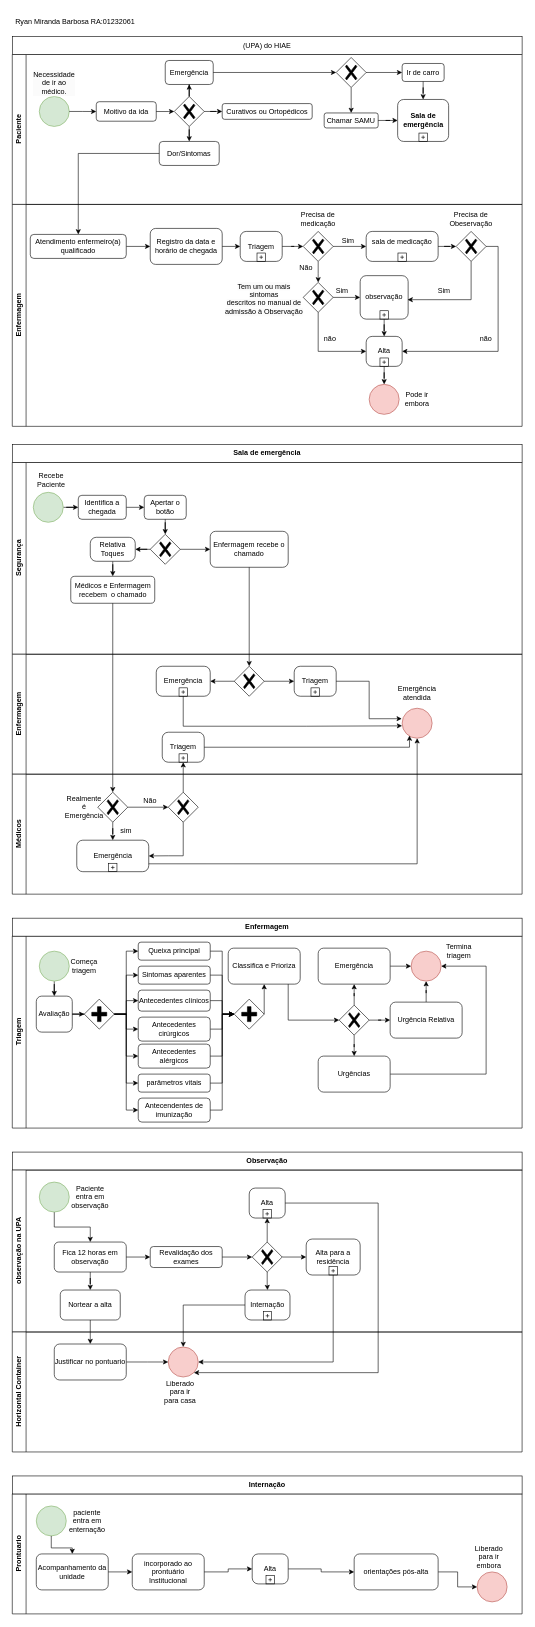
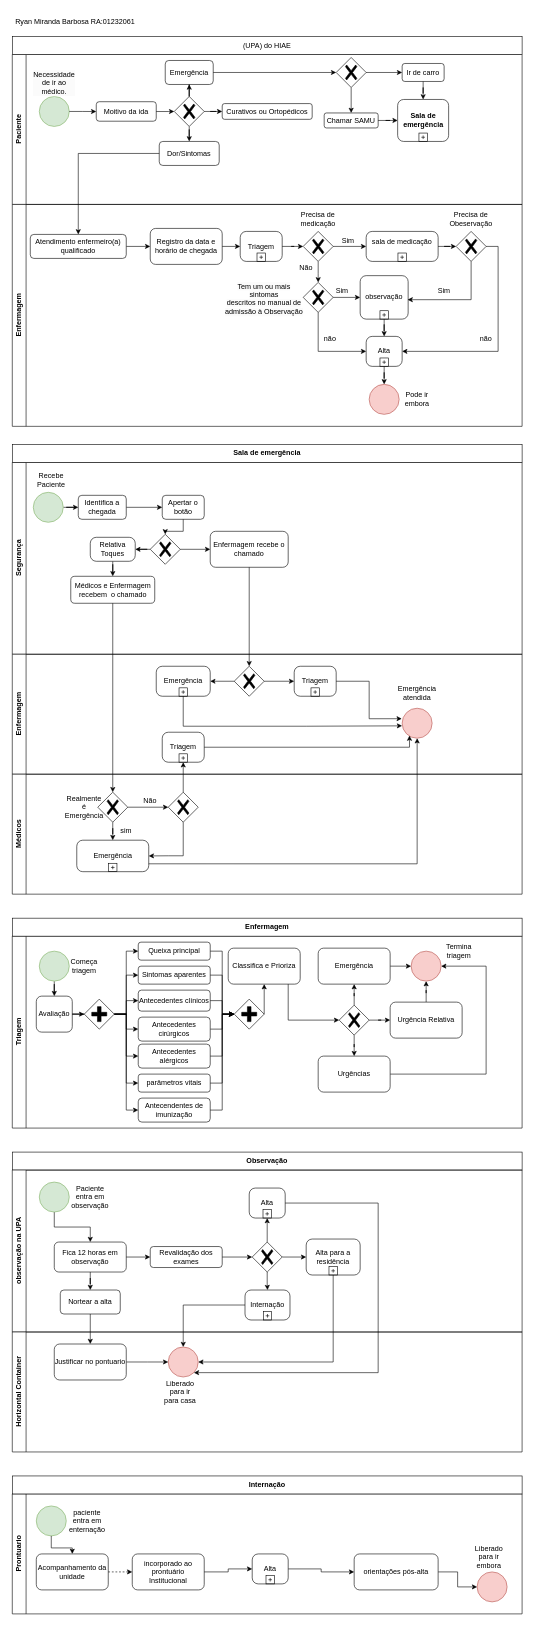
(165, 507) -> (183, 507)
(90, 1305) -> (90, 1302)
(117, 1572) -> (117, 1572)
